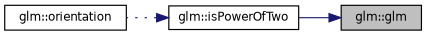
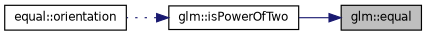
(66, 18) -> (66, 18)
(381, 18) -> (381, 18)
